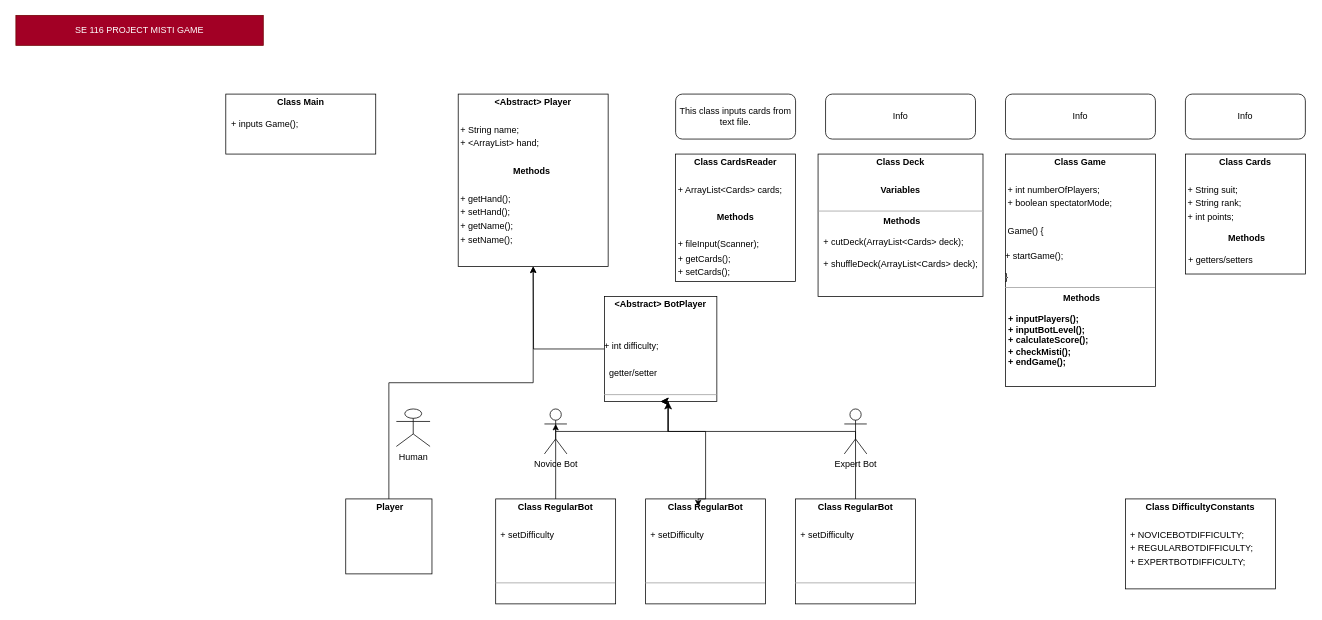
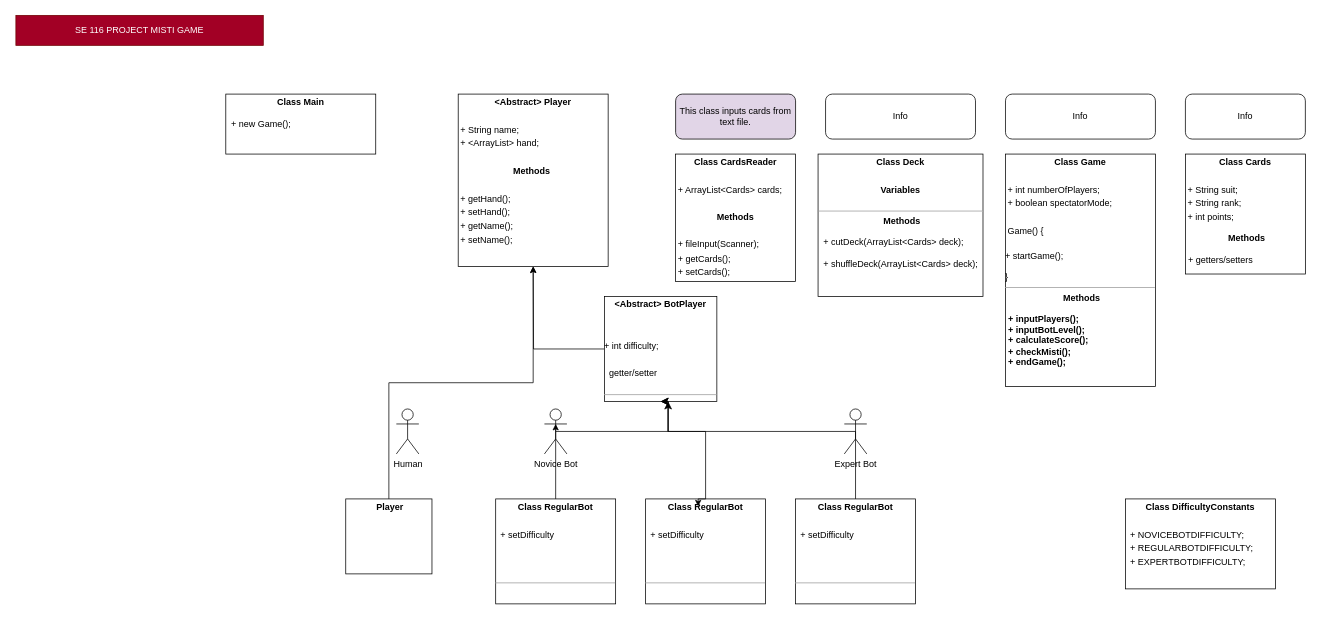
(261, 105) -> (255, 105)
(735, 117) -> (735, 117)
(413, 428) -> (407, 432)
